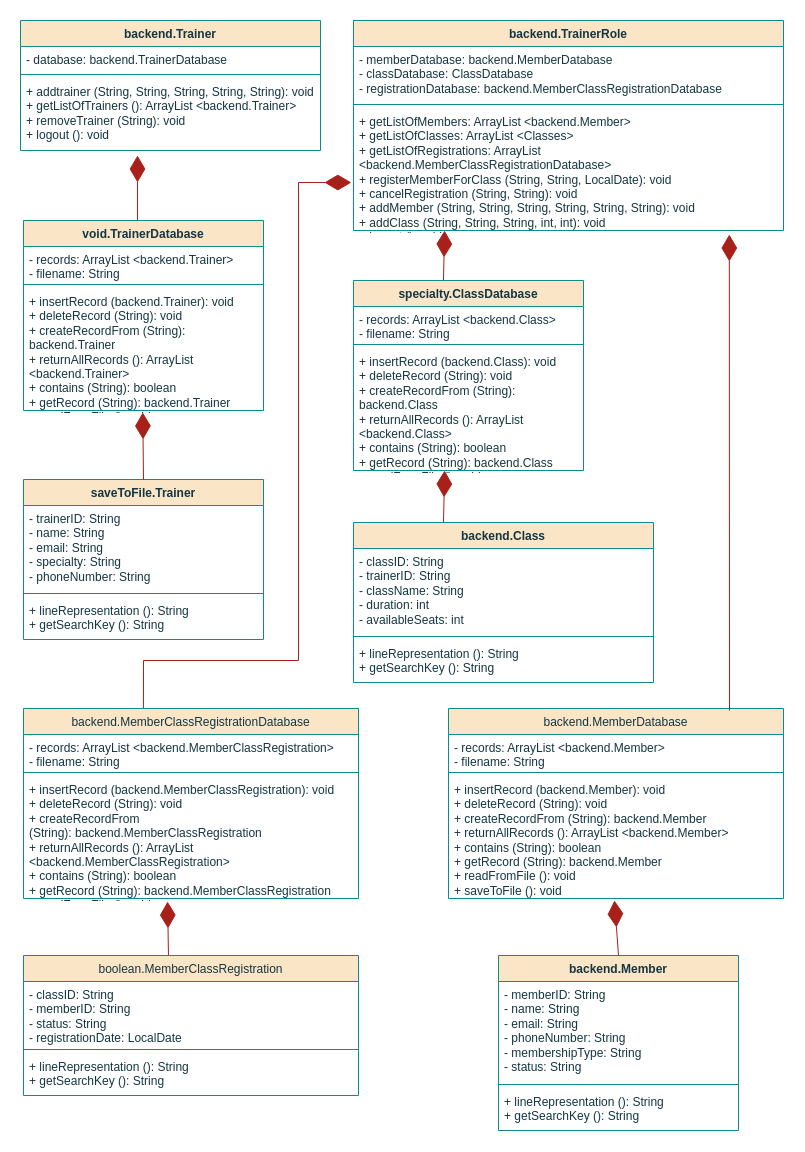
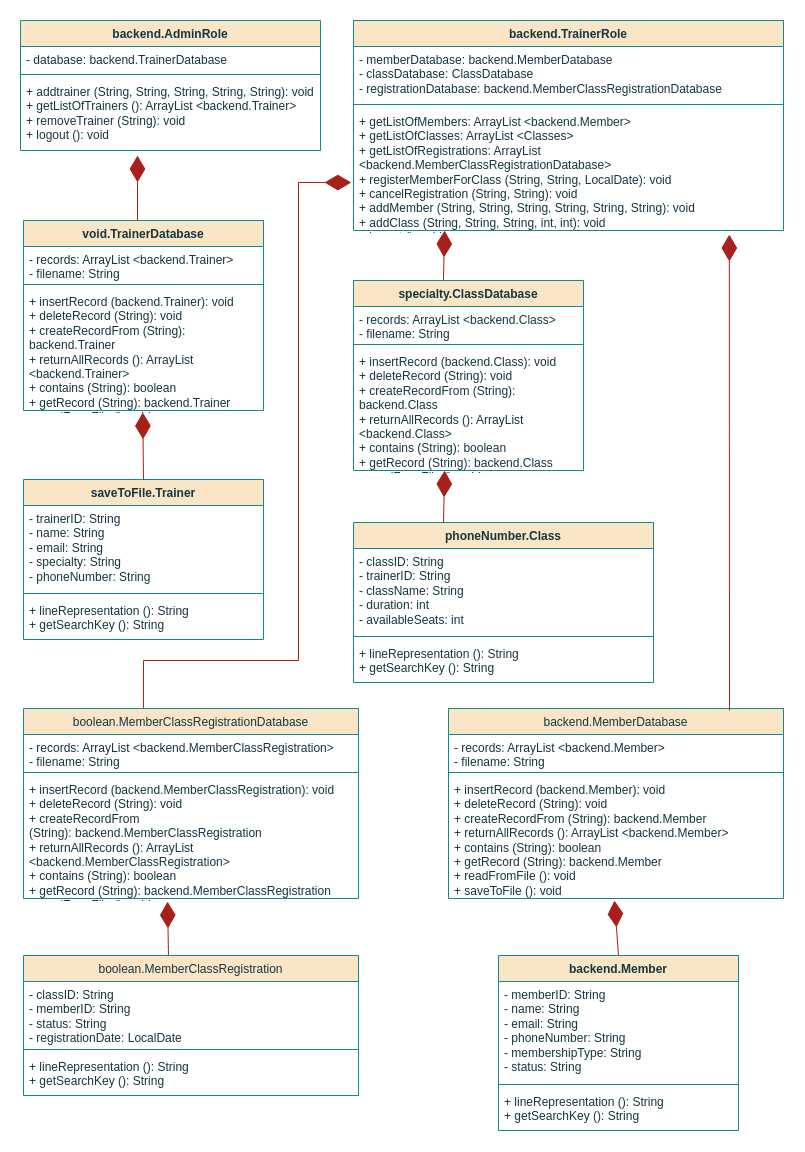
(171, 35) -> (171, 35)
(504, 537) -> (504, 537)
(191, 723) -> (191, 723)
